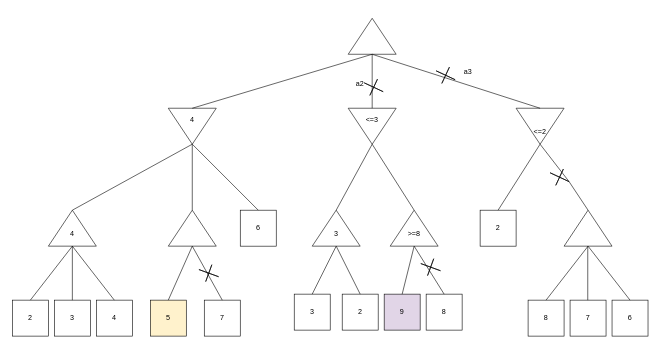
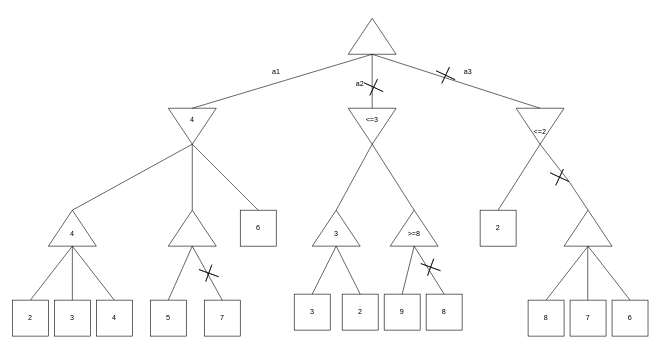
none -> (276, 72)
(402, 312) -> (402, 312)
(168, 318) -> (168, 318)
